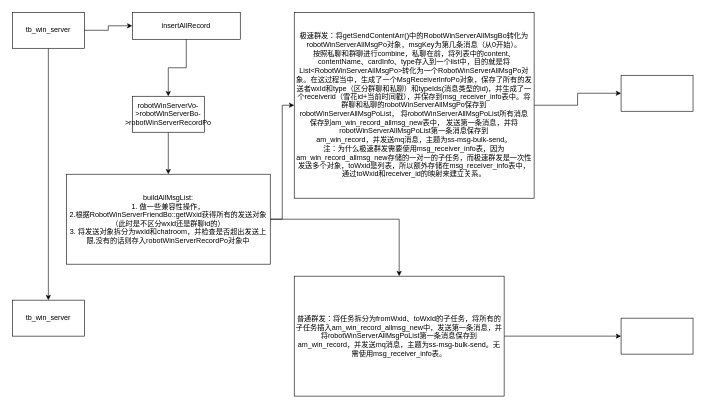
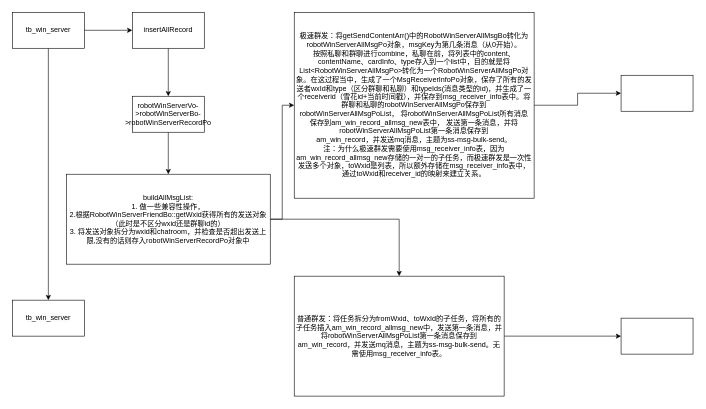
(186, 26) -> (168, 30)
